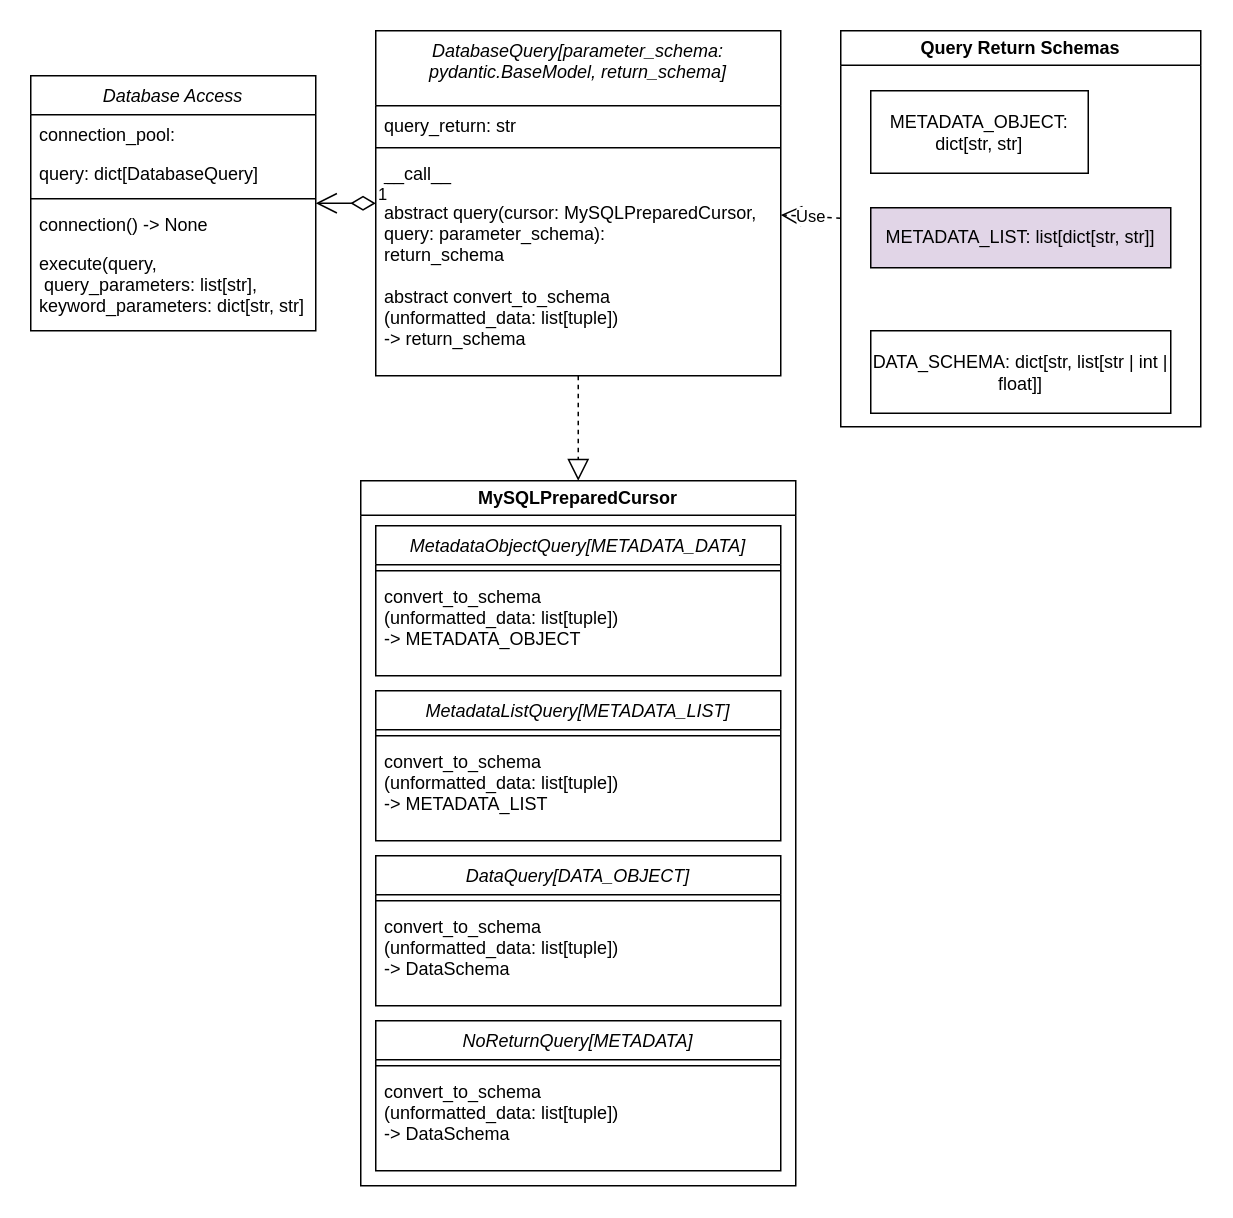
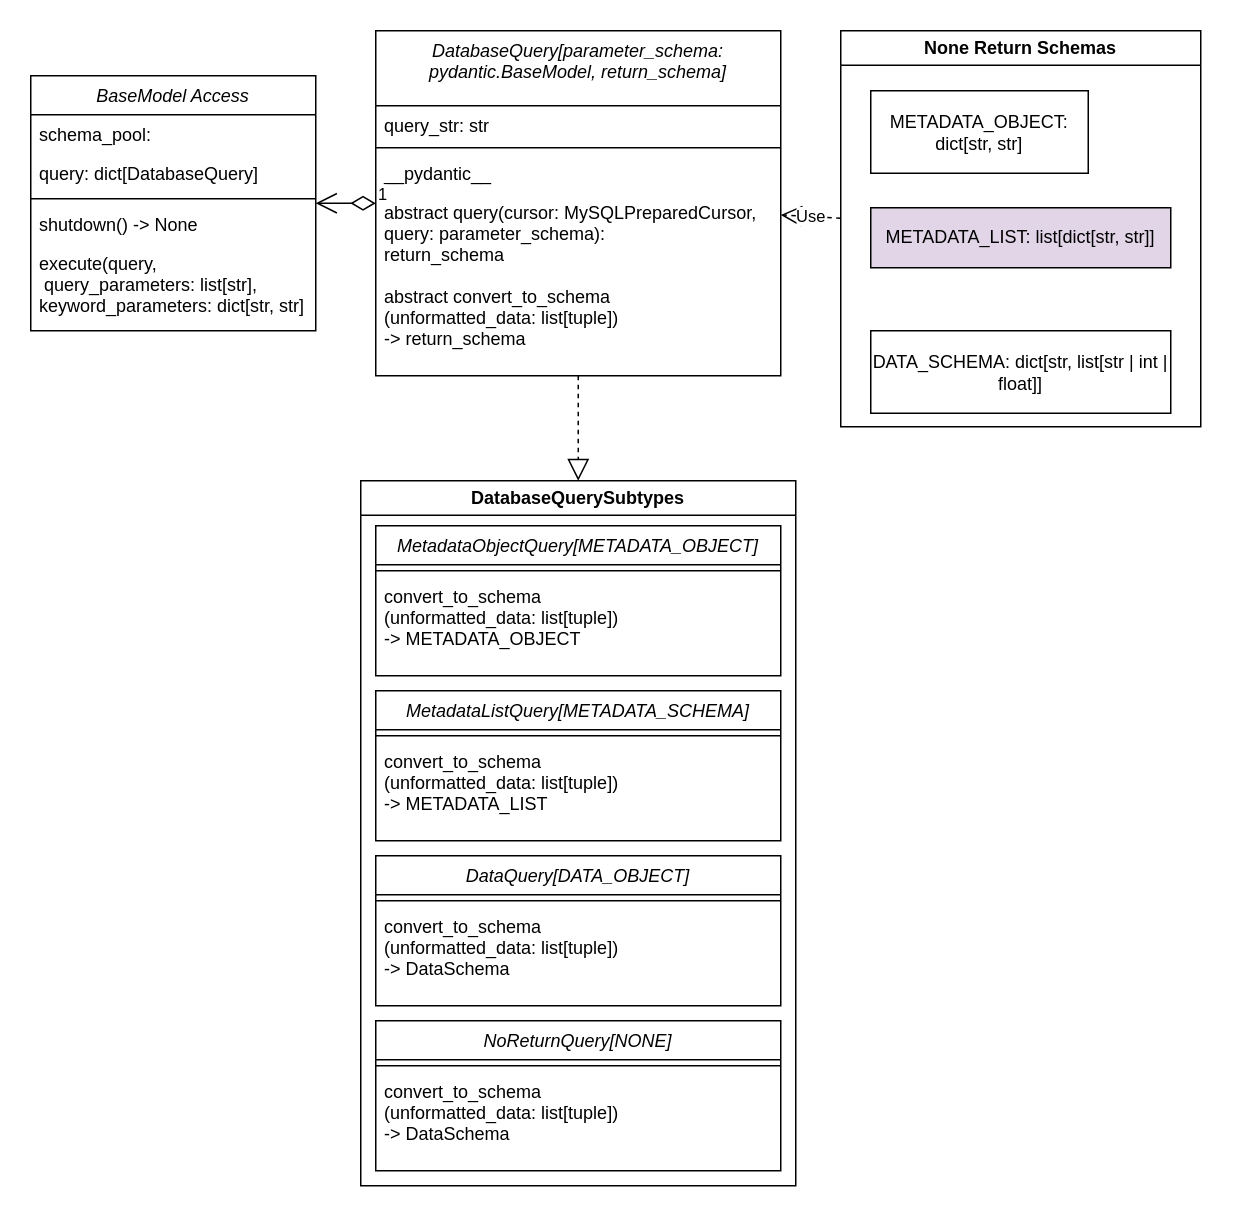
(1021, 49) -> (1021, 49)
(173, 96) -> (173, 96)
(465, 126) -> (450, 126)
(113, 135) -> (95, 135)
(420, 174) -> (442, 174)
(133, 225) -> (125, 225)
(578, 499) -> (578, 499)
(578, 546) -> (578, 546)
(578, 711) -> (578, 711)
(578, 1041) -> (578, 1041)
